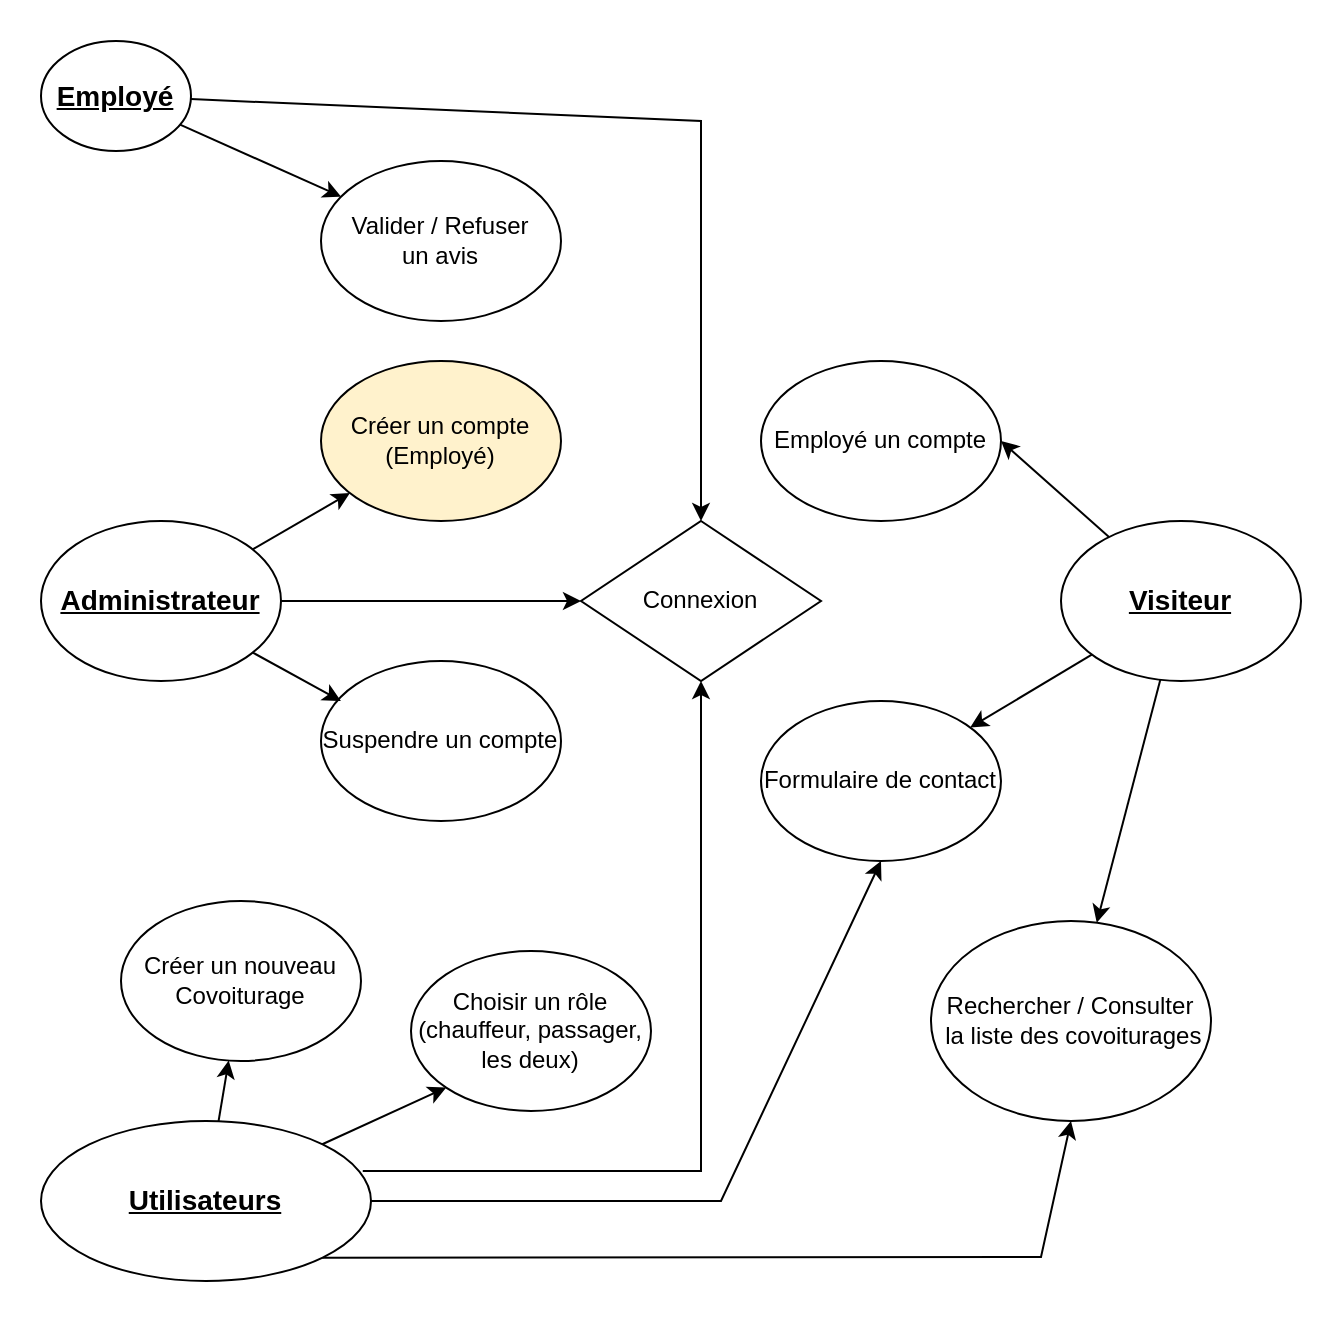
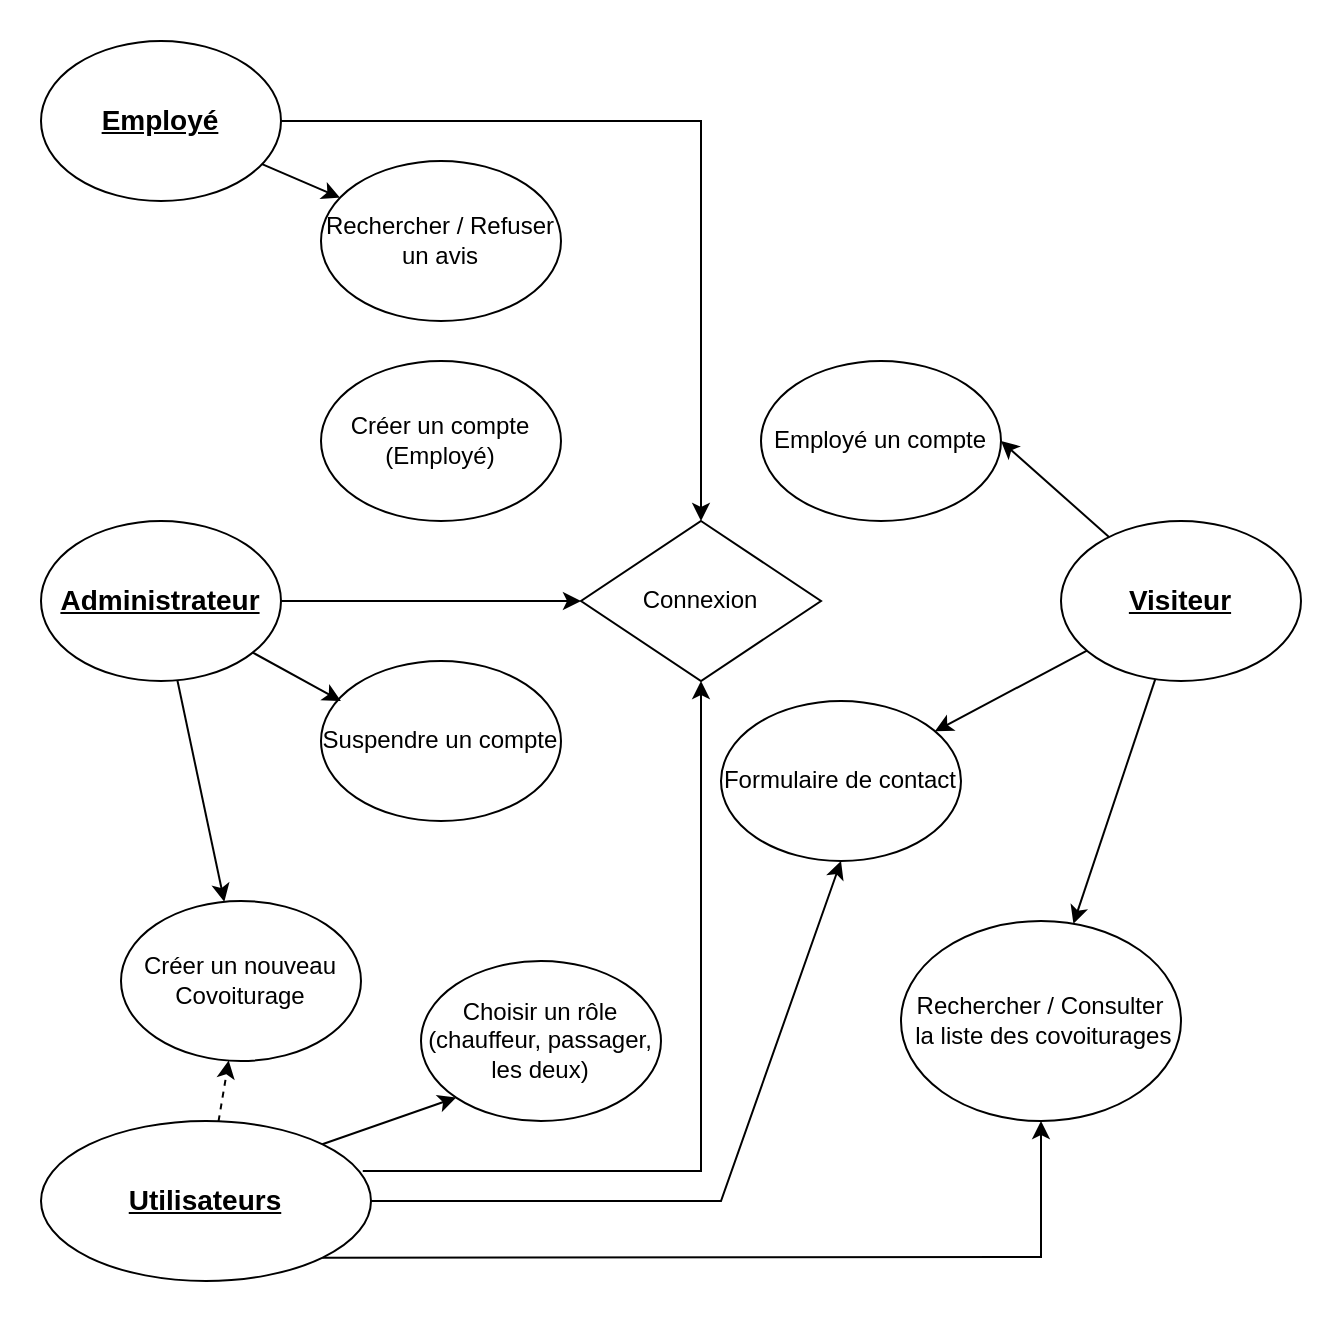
(116, 96) -> (161, 121)
(441, 241) -> (441, 241)
(441, 441) -> (441, 441)
(295, 525) -> (199, 784)
(881, 781) -> (841, 781)
(1071, 1021) -> (1041, 1021)
(531, 1031) -> (541, 1041)
(223, 1096) -> (223, 1096)
